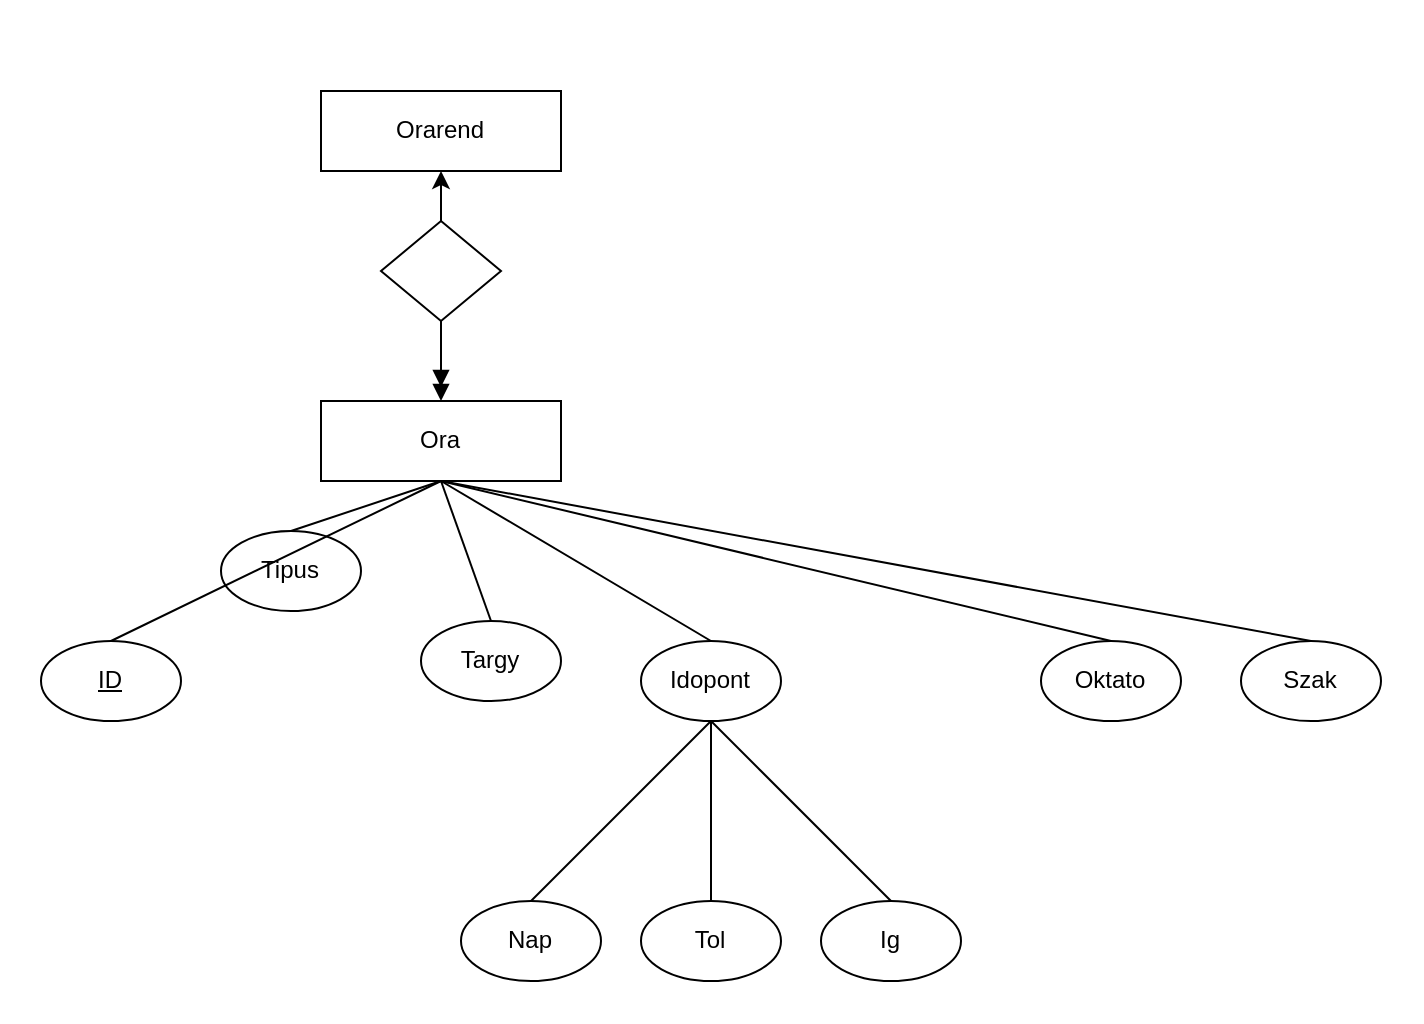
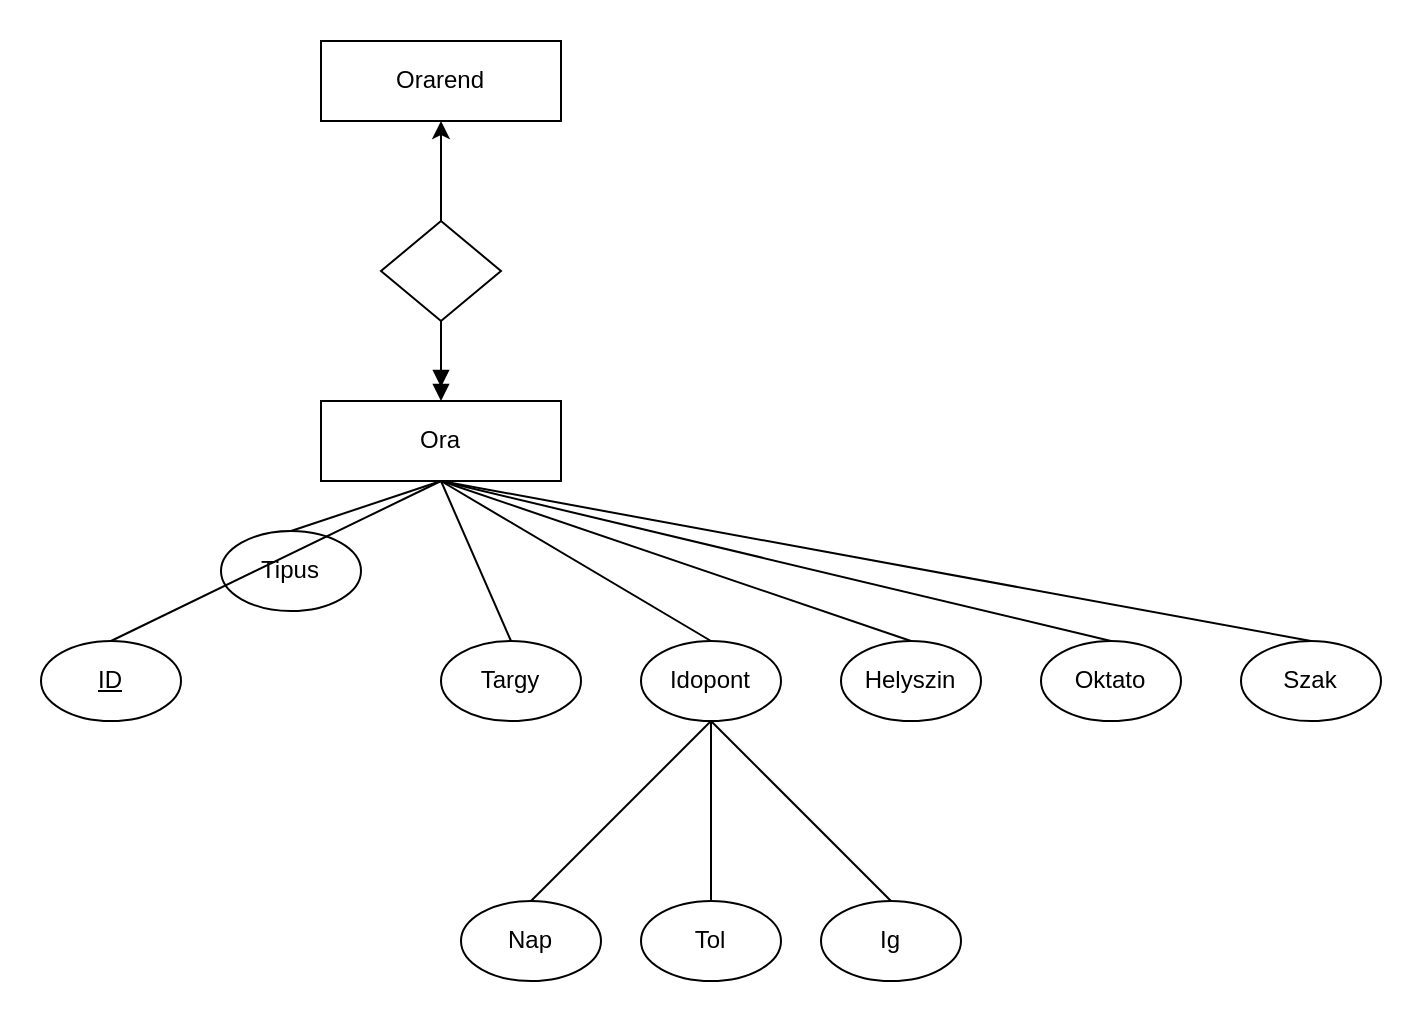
(441, 131) -> (441, 81)
none -> (687, 565)
(491, 661) -> (511, 681)
none -> (911, 681)
